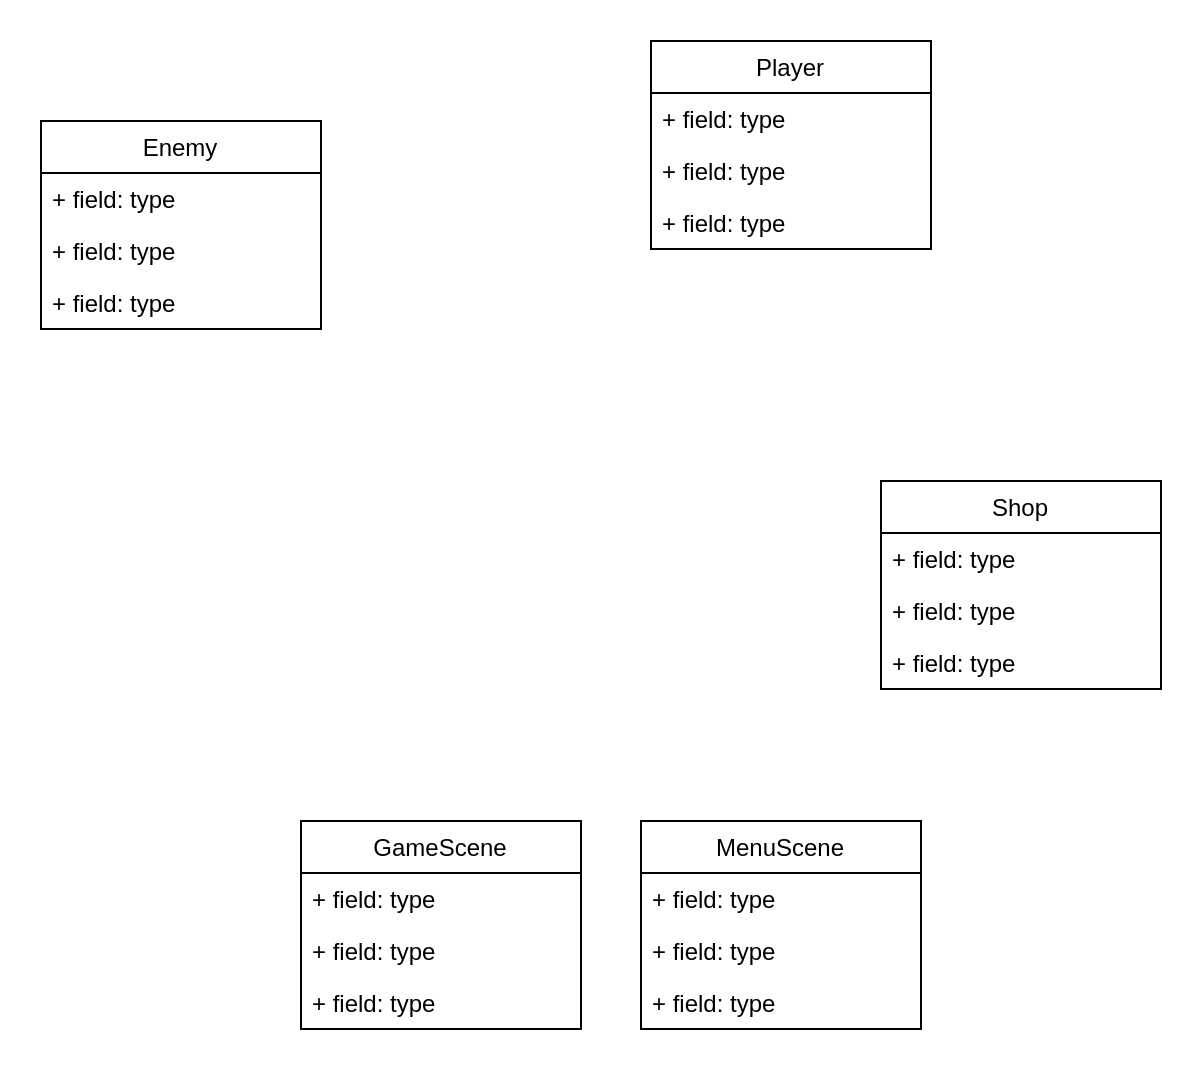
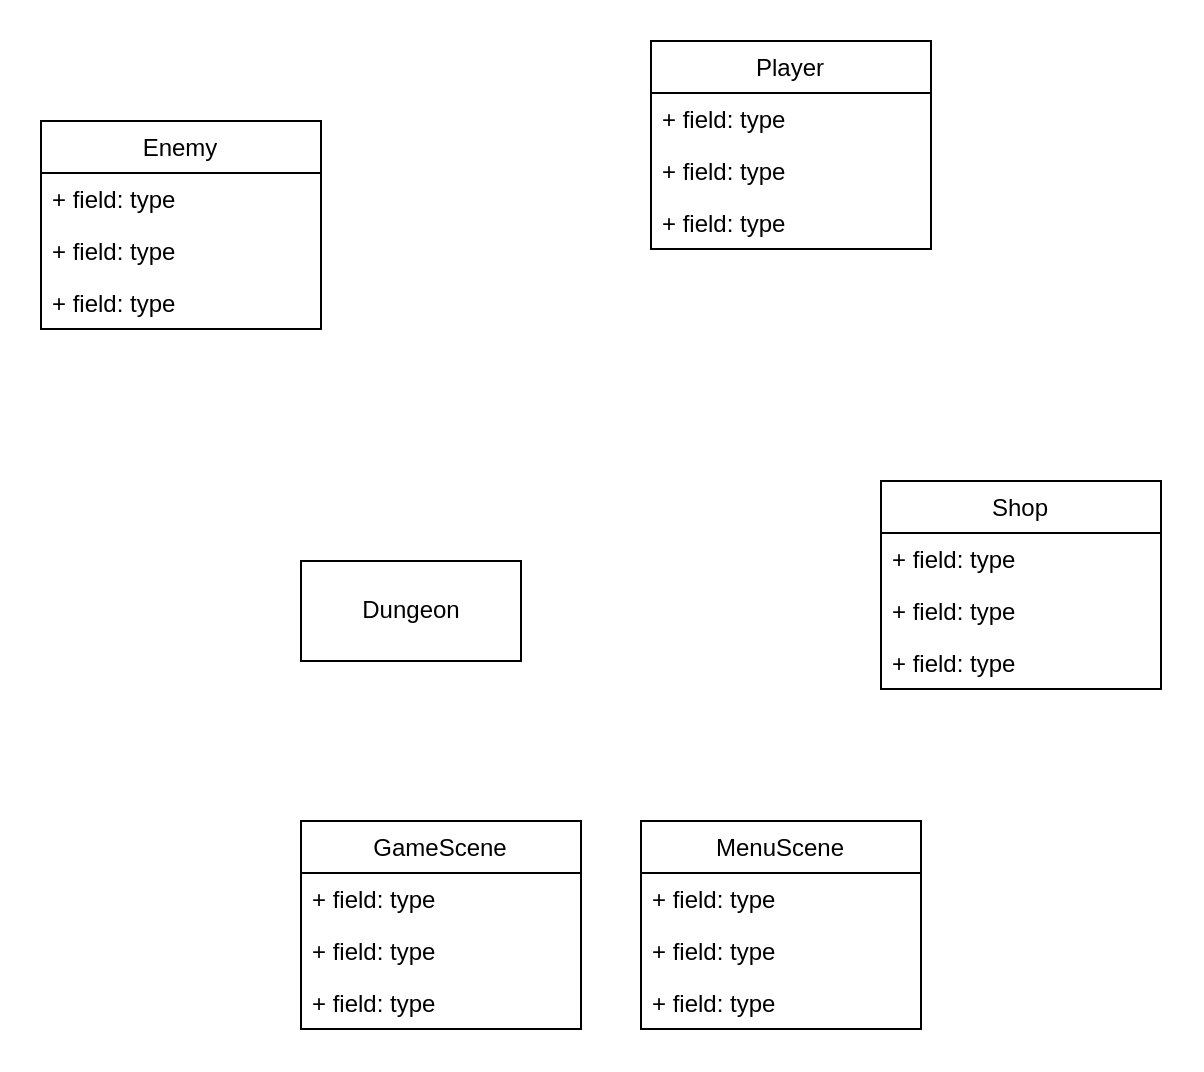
none -> (411, 611)
